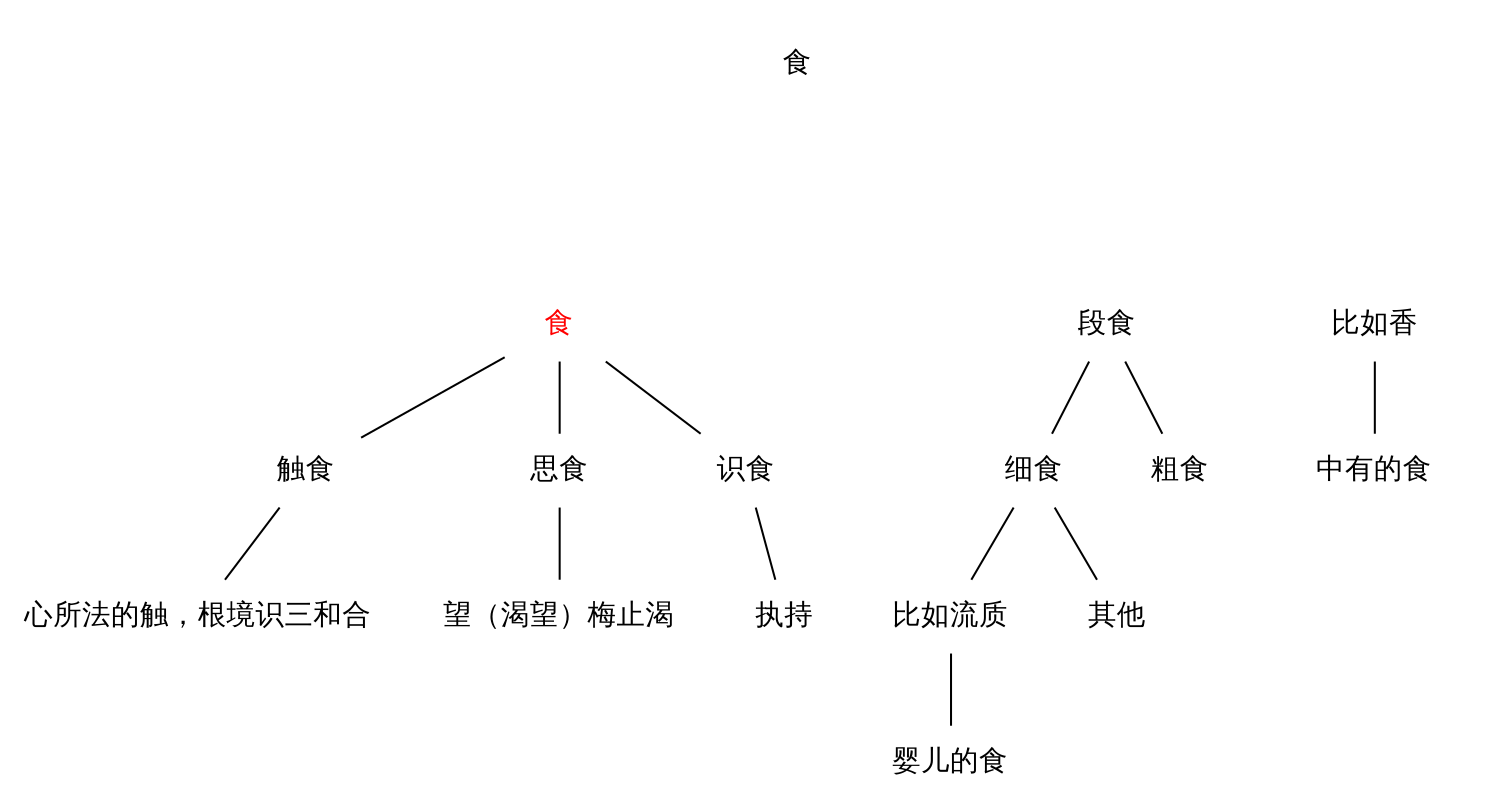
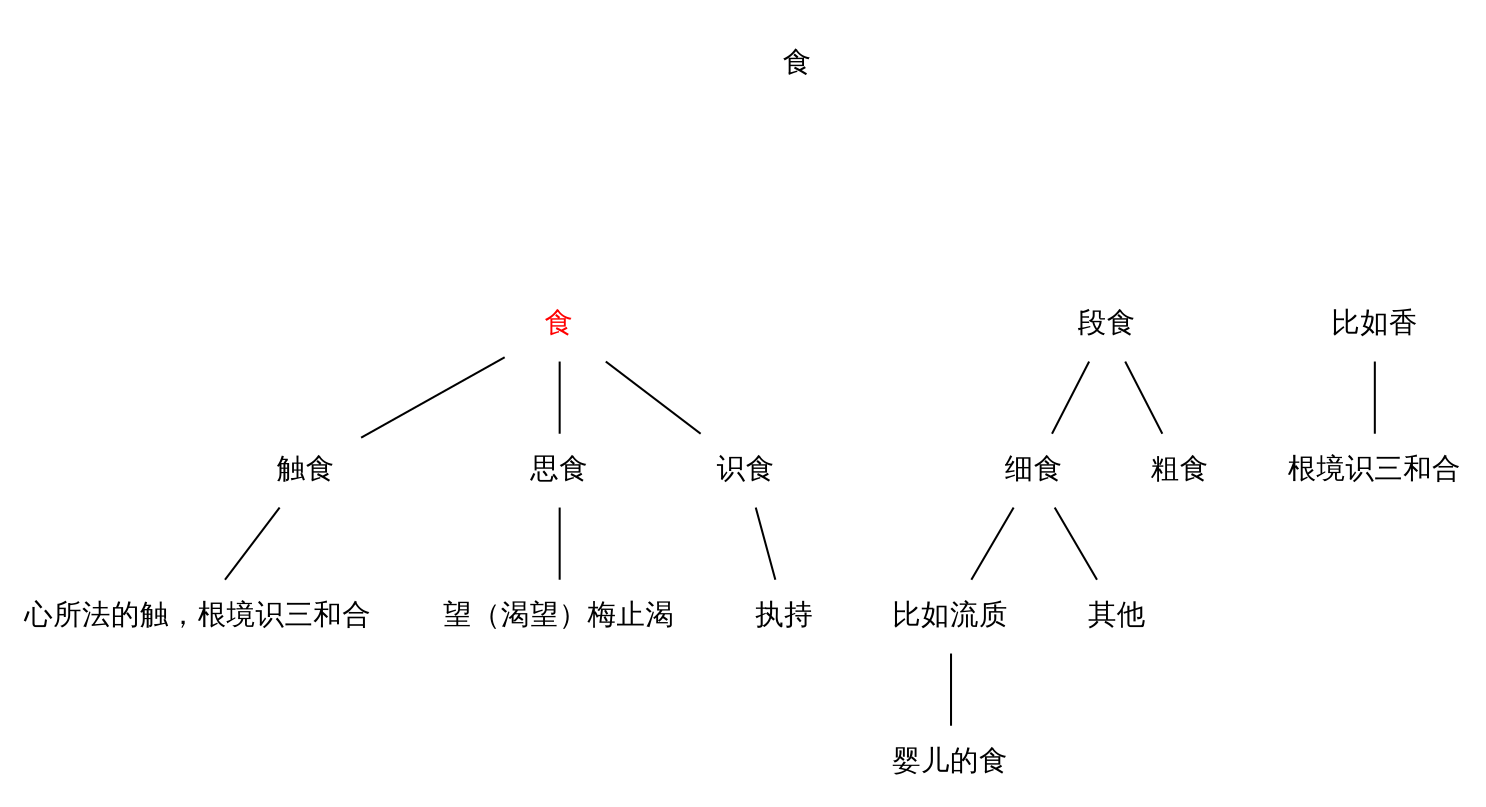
(1375, 470) -> (1375, 470)
